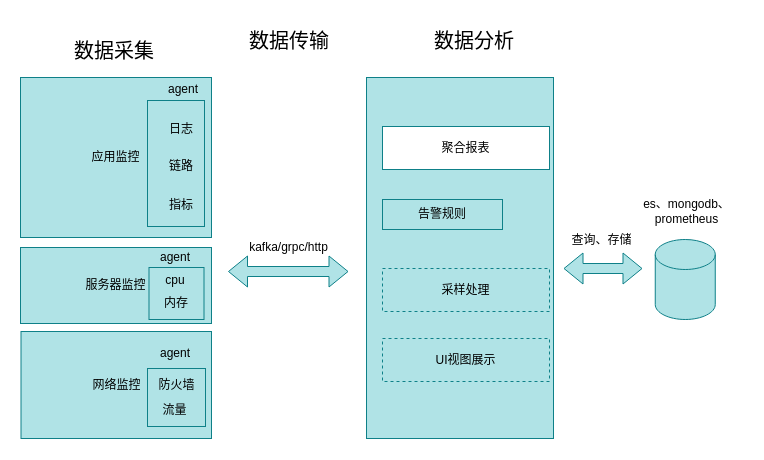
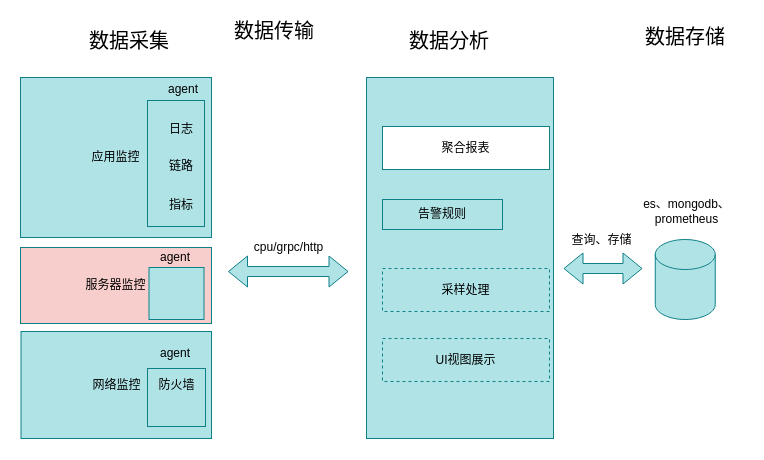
none -> (685, 36)
(289, 41) -> (274, 31)
(474, 41) -> (449, 41)
(114, 51) -> (129, 41)
(289, 248) -> (289, 248)
(175, 281) -> none
(116, 286) -> (116, 286)
(177, 304) -> none
(175, 410) -> none
